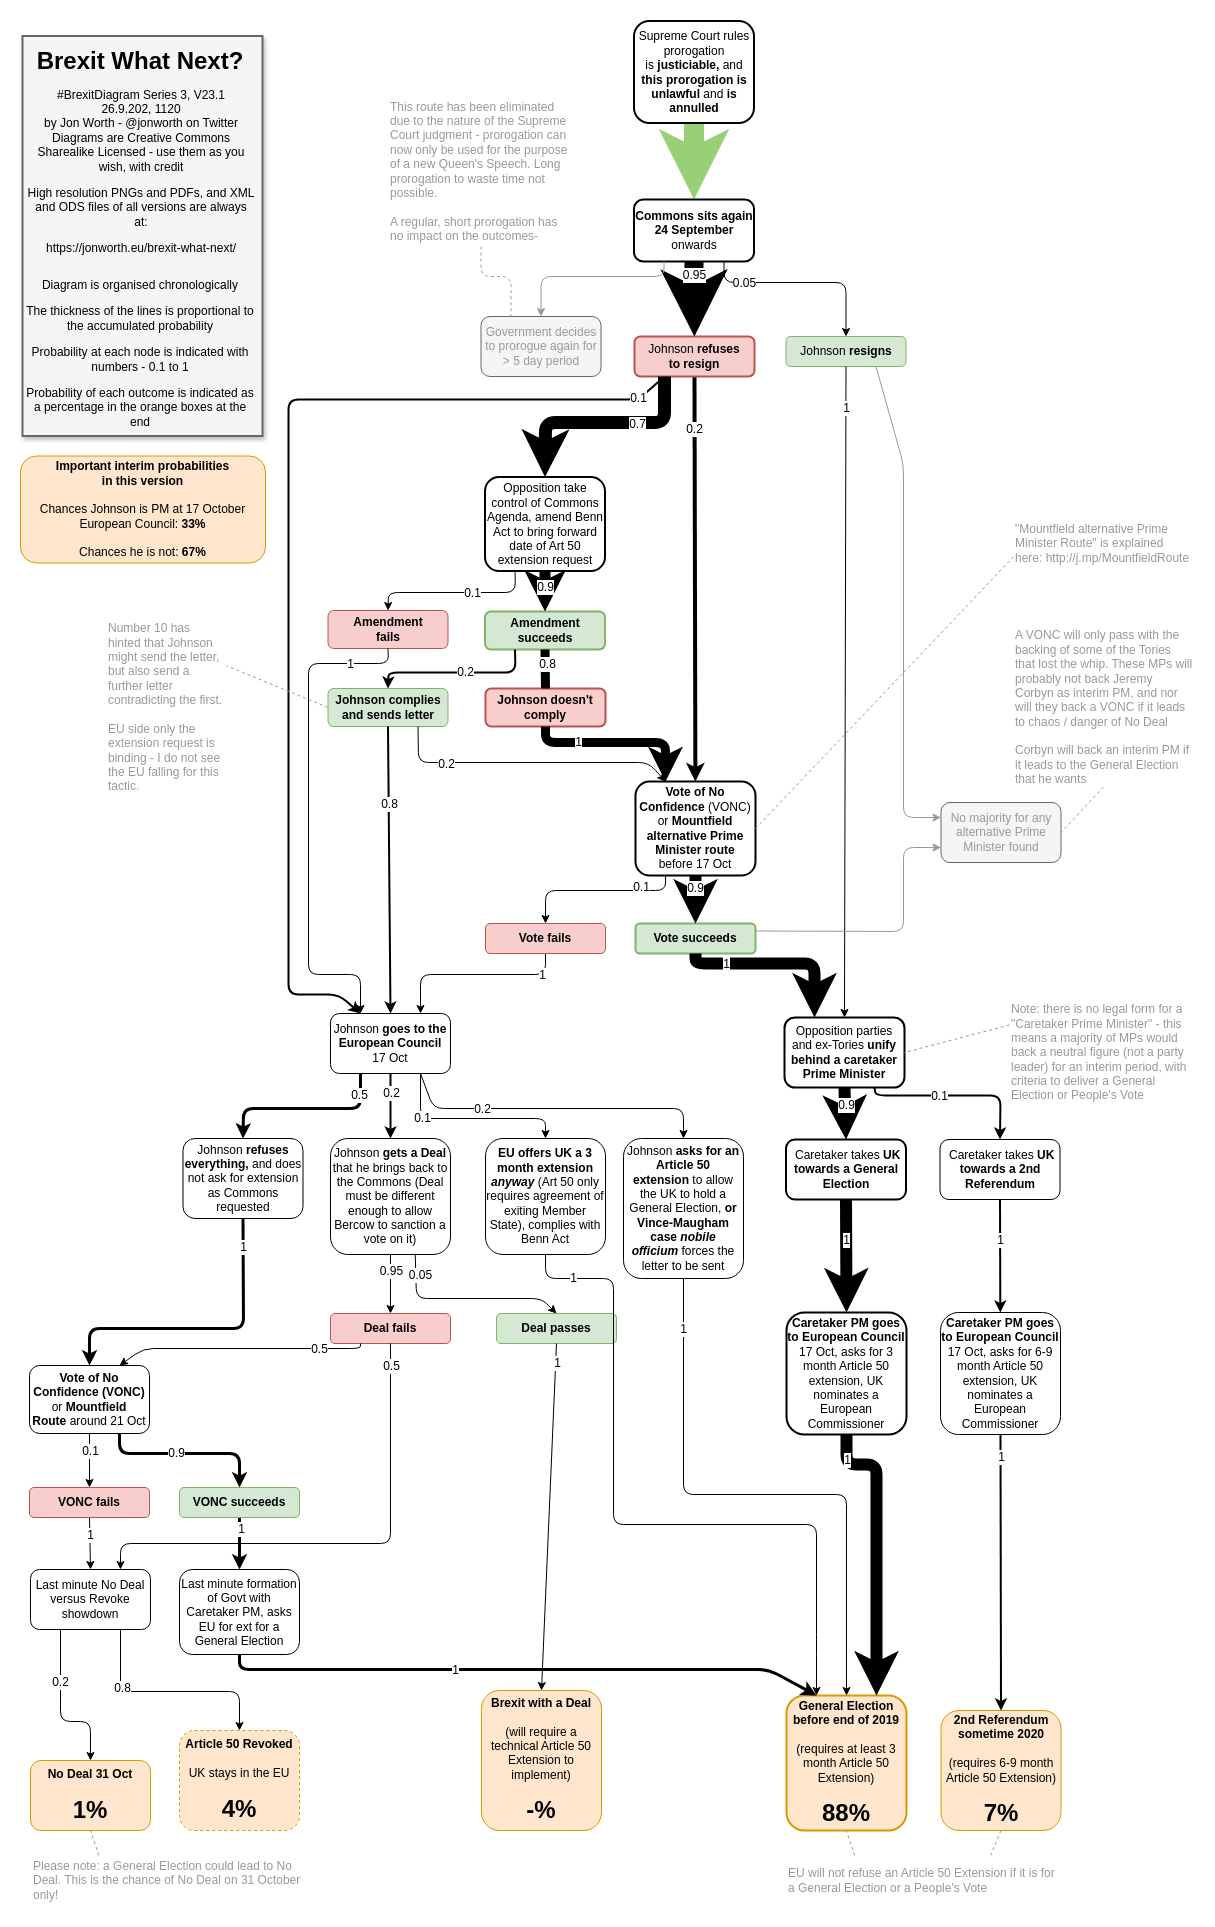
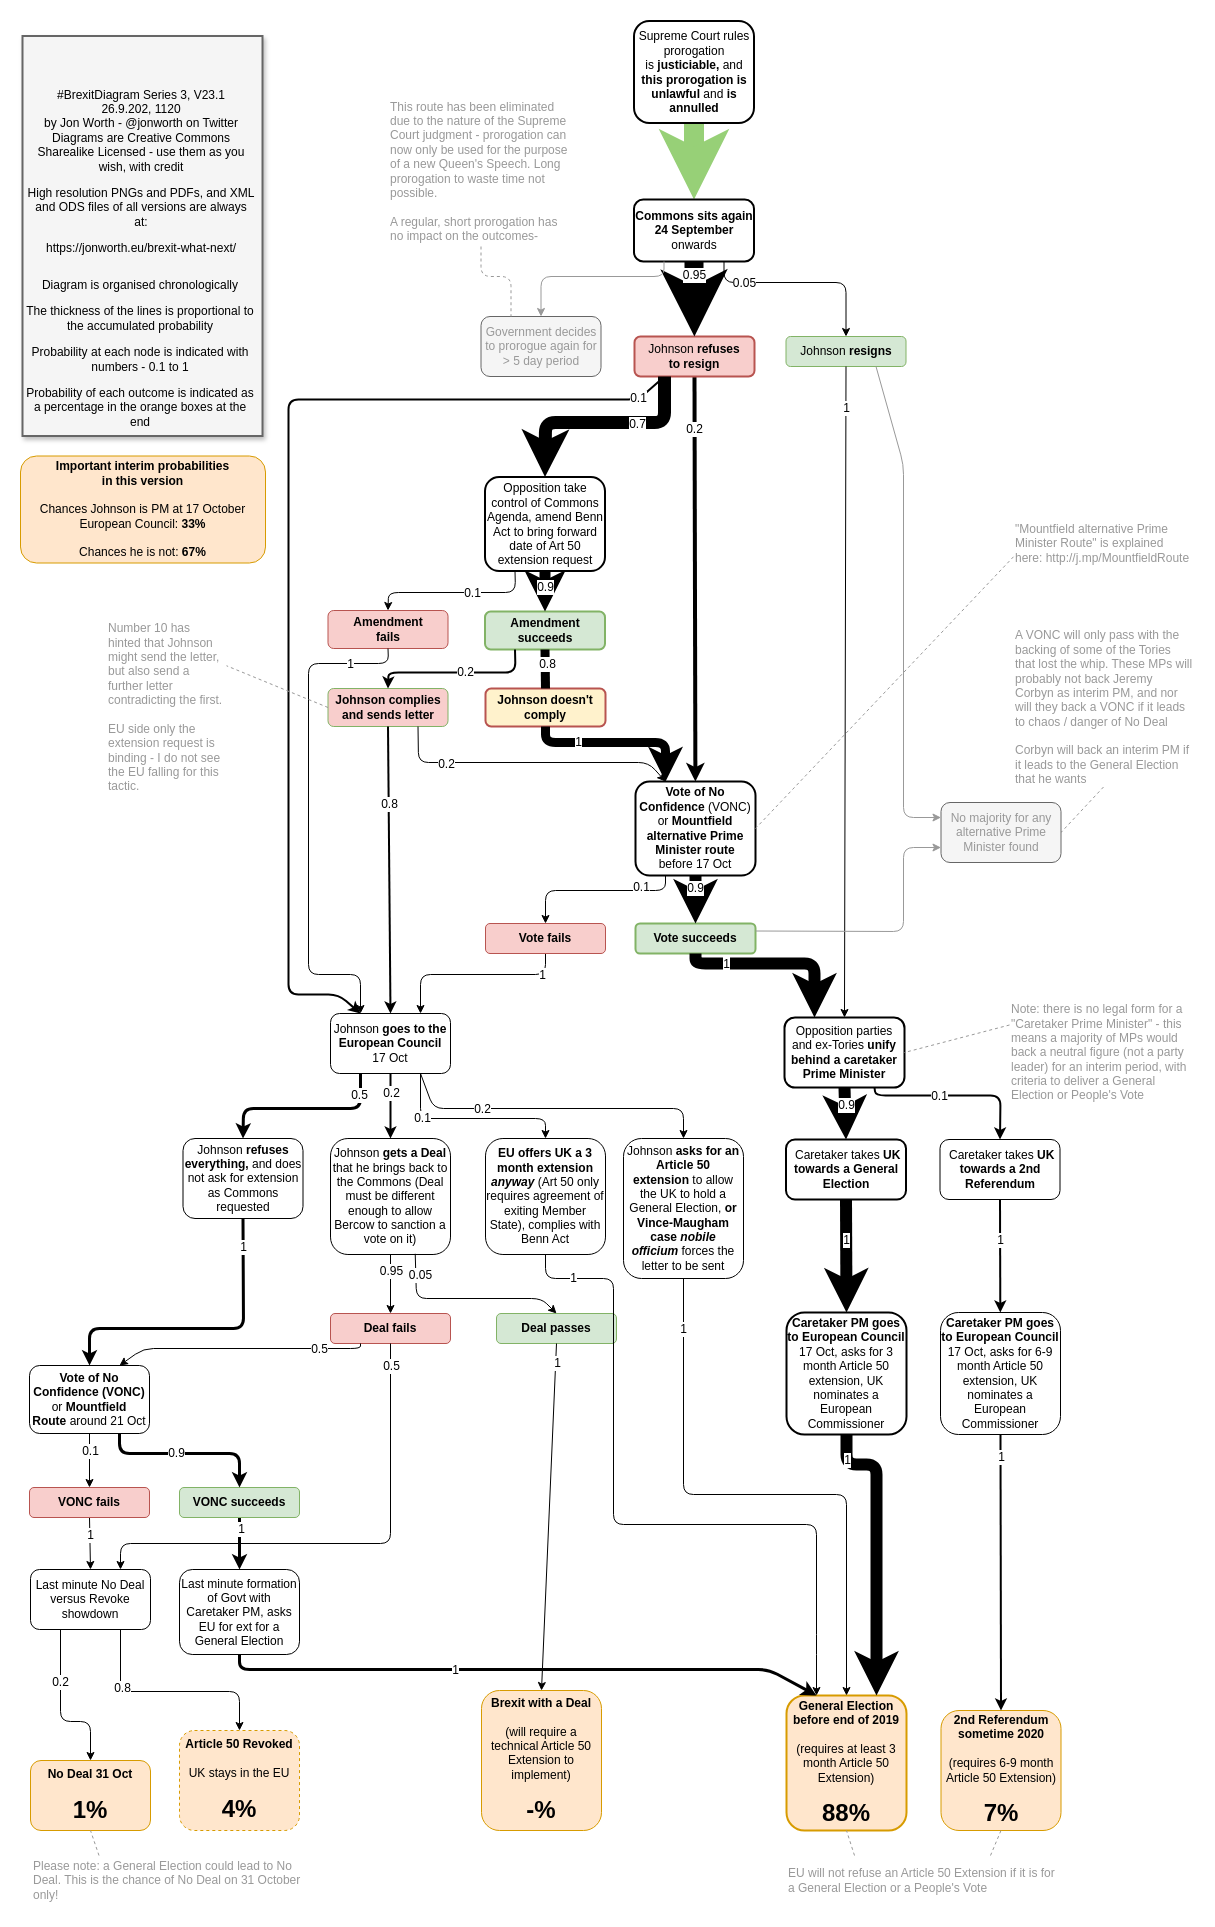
(141, 61) -> none
(388, 708) -> (388, 708)
(546, 708) -> (546, 708)
